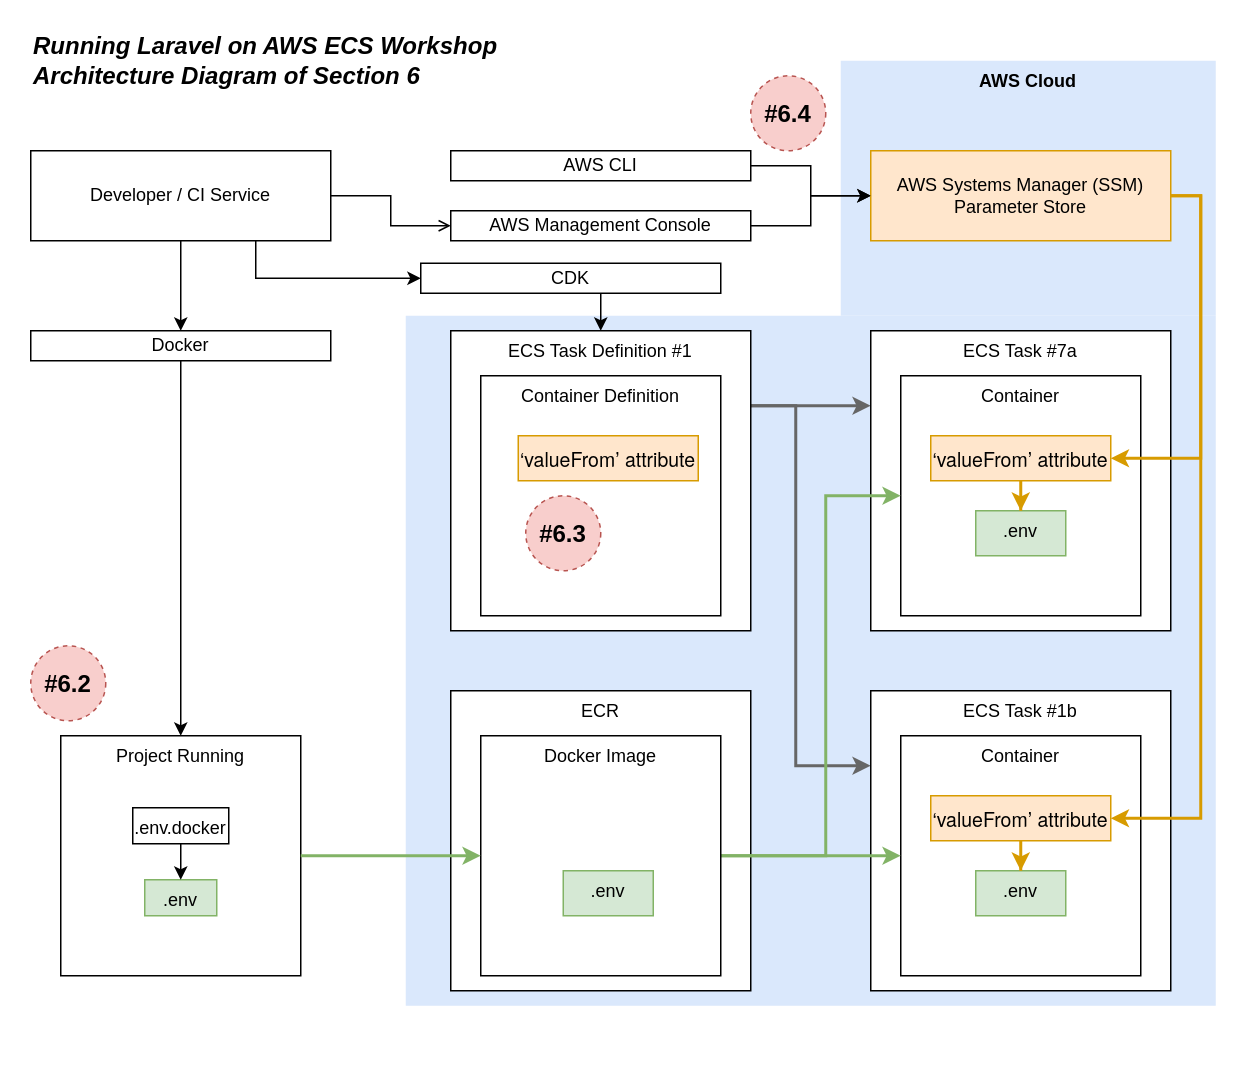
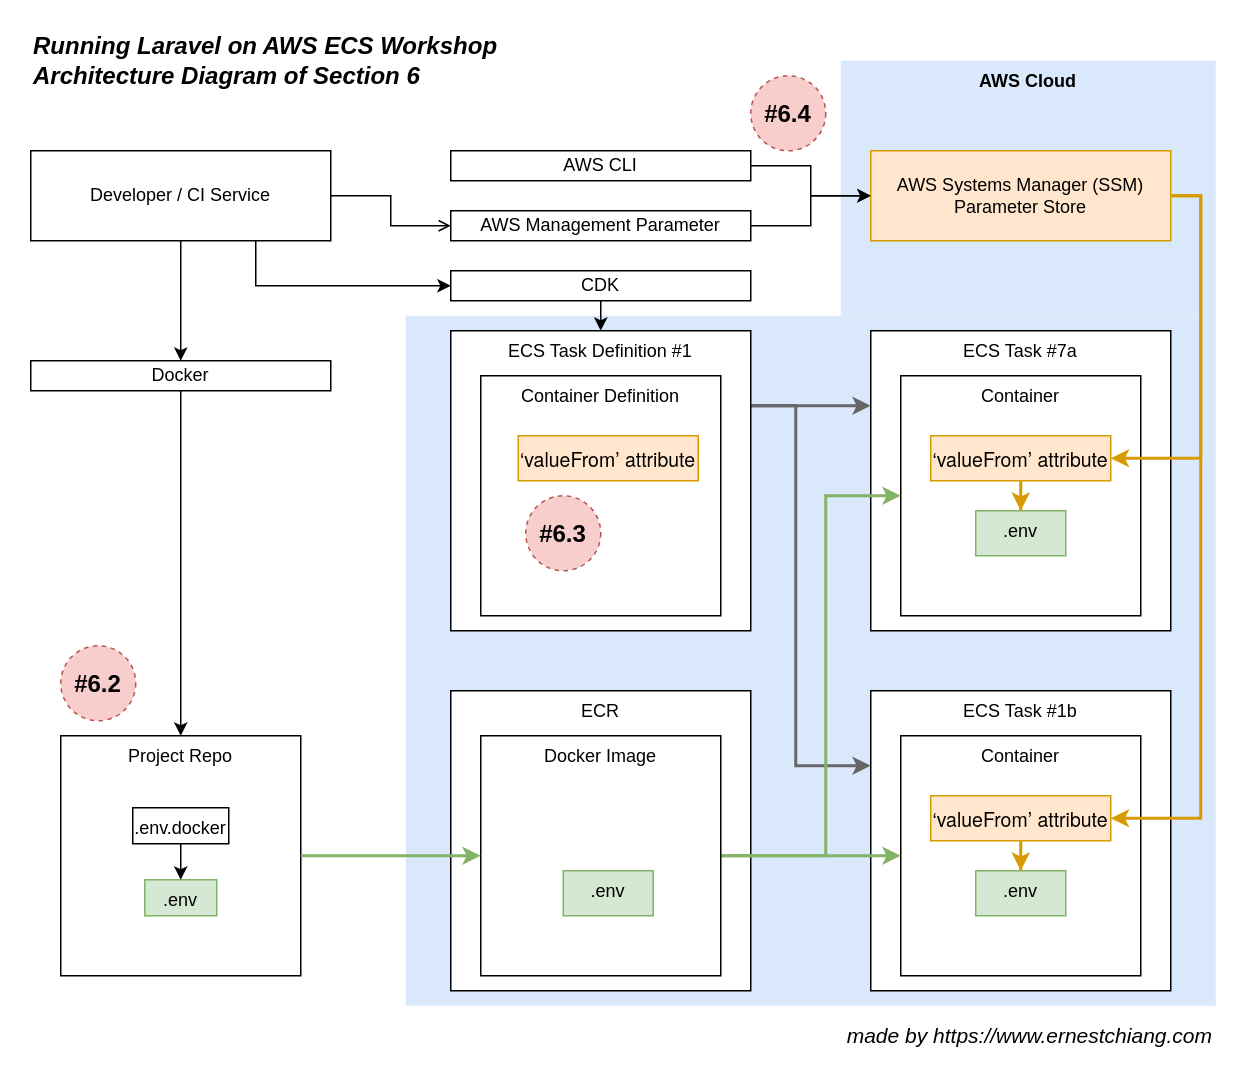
(601, 226) -> (601, 226)
(571, 278) -> (601, 286)
(181, 346) -> (181, 376)
(68, 683) -> (98, 683)
(181, 757) -> (181, 757)
none -> (1021, 1036)
